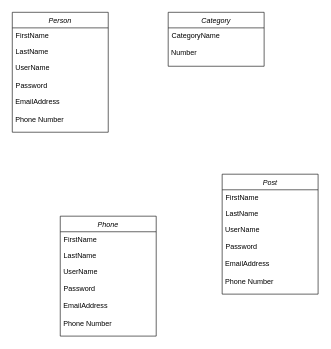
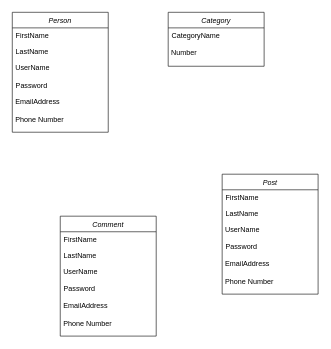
(108, 224) -> (108, 224)
